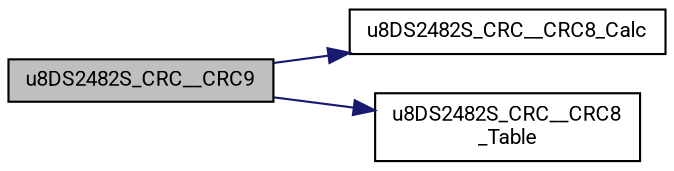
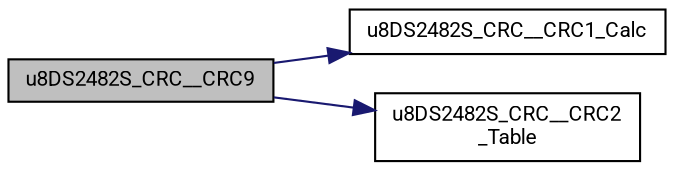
(508, 32) -> (508, 32)
(508, 127) -> (508, 127)
